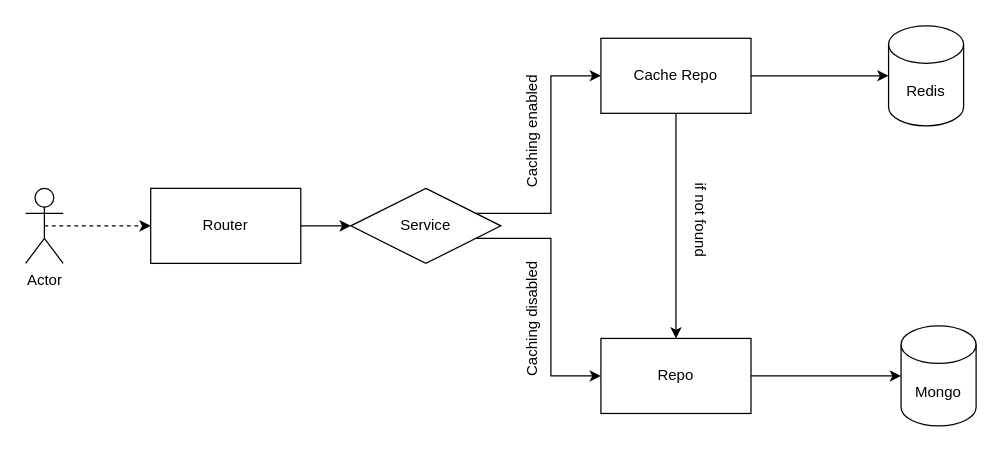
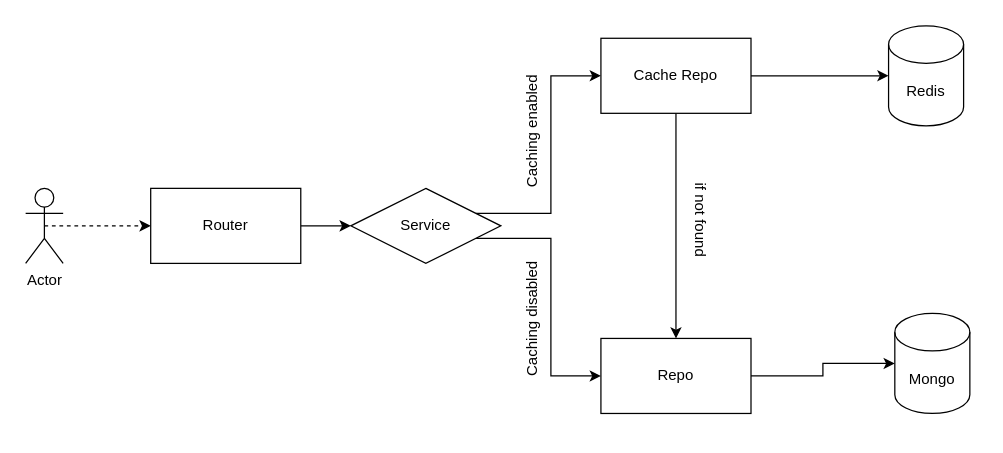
(938, 376) -> (932, 363)
